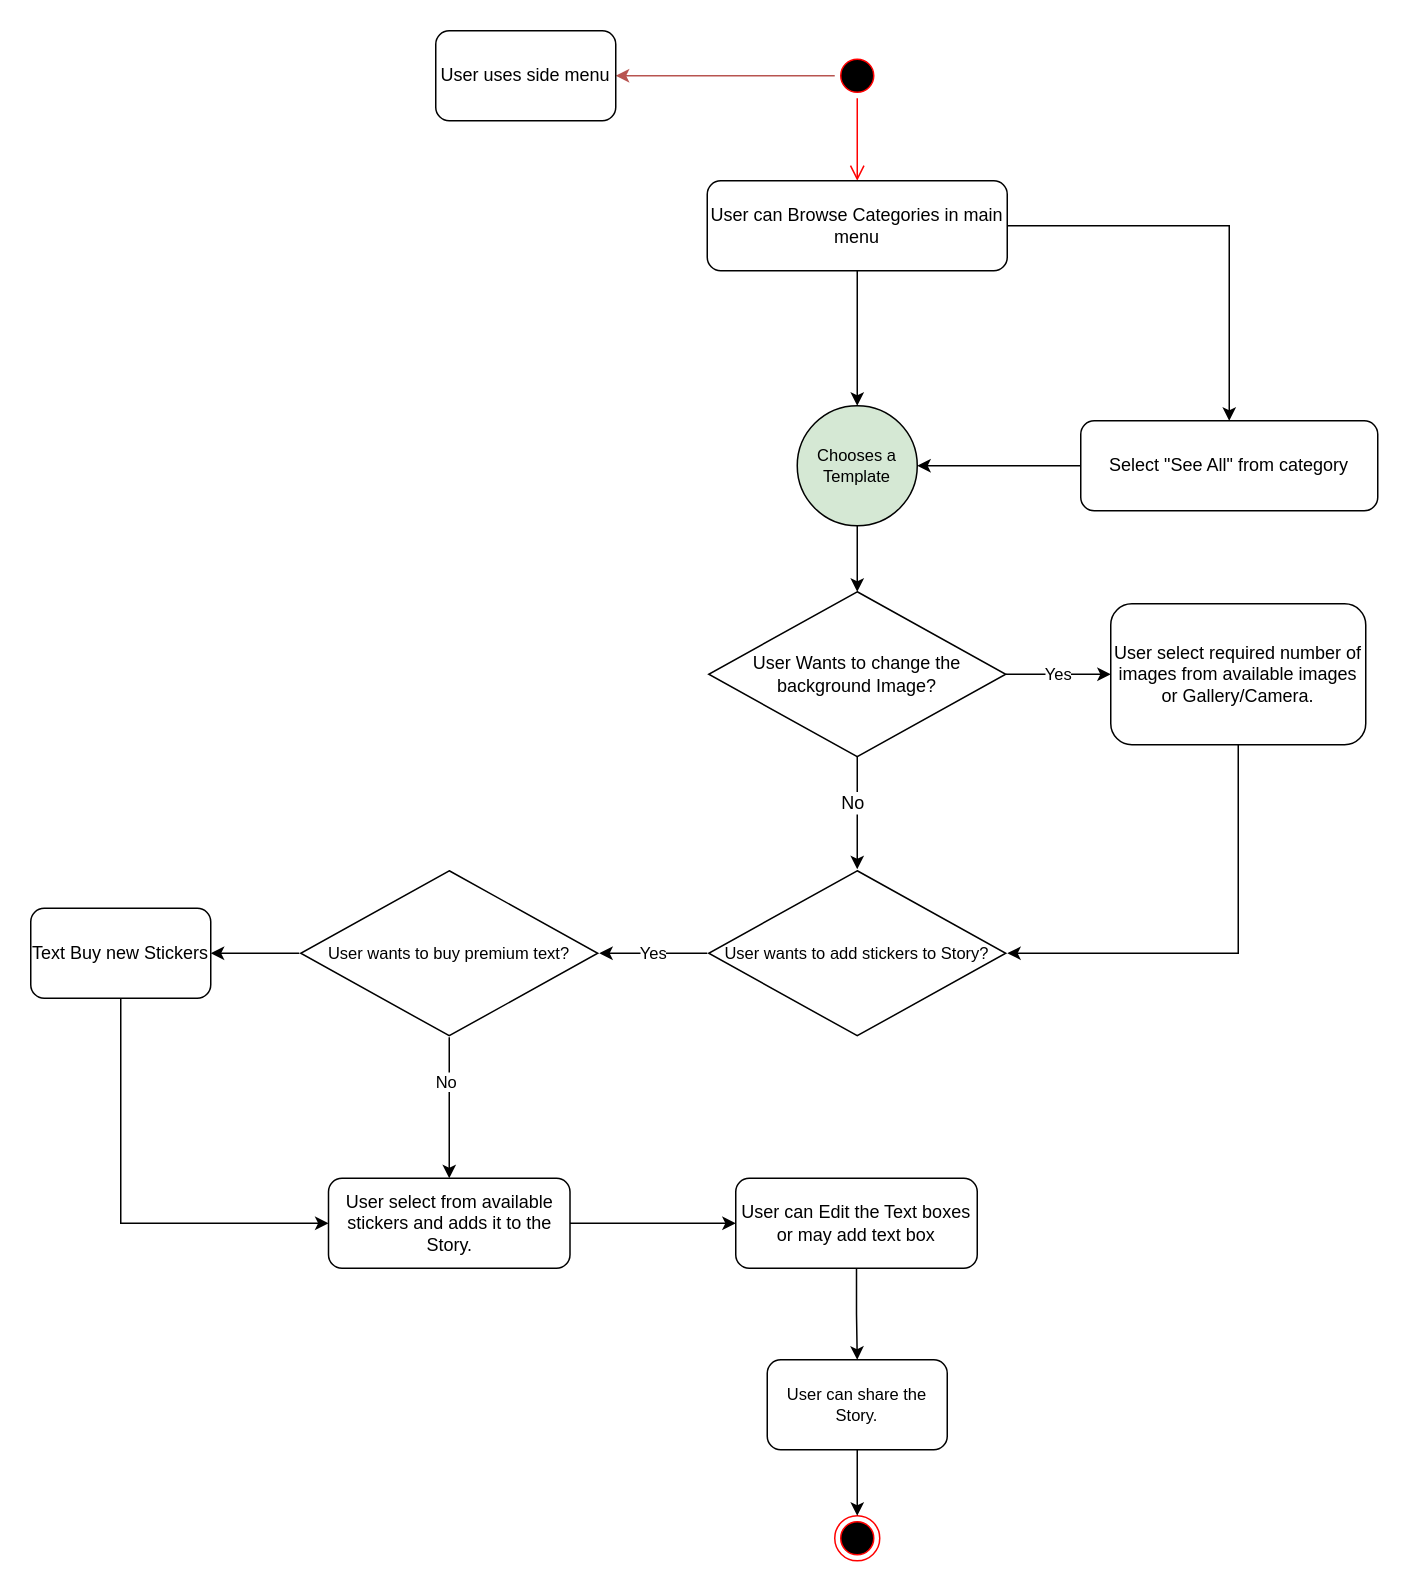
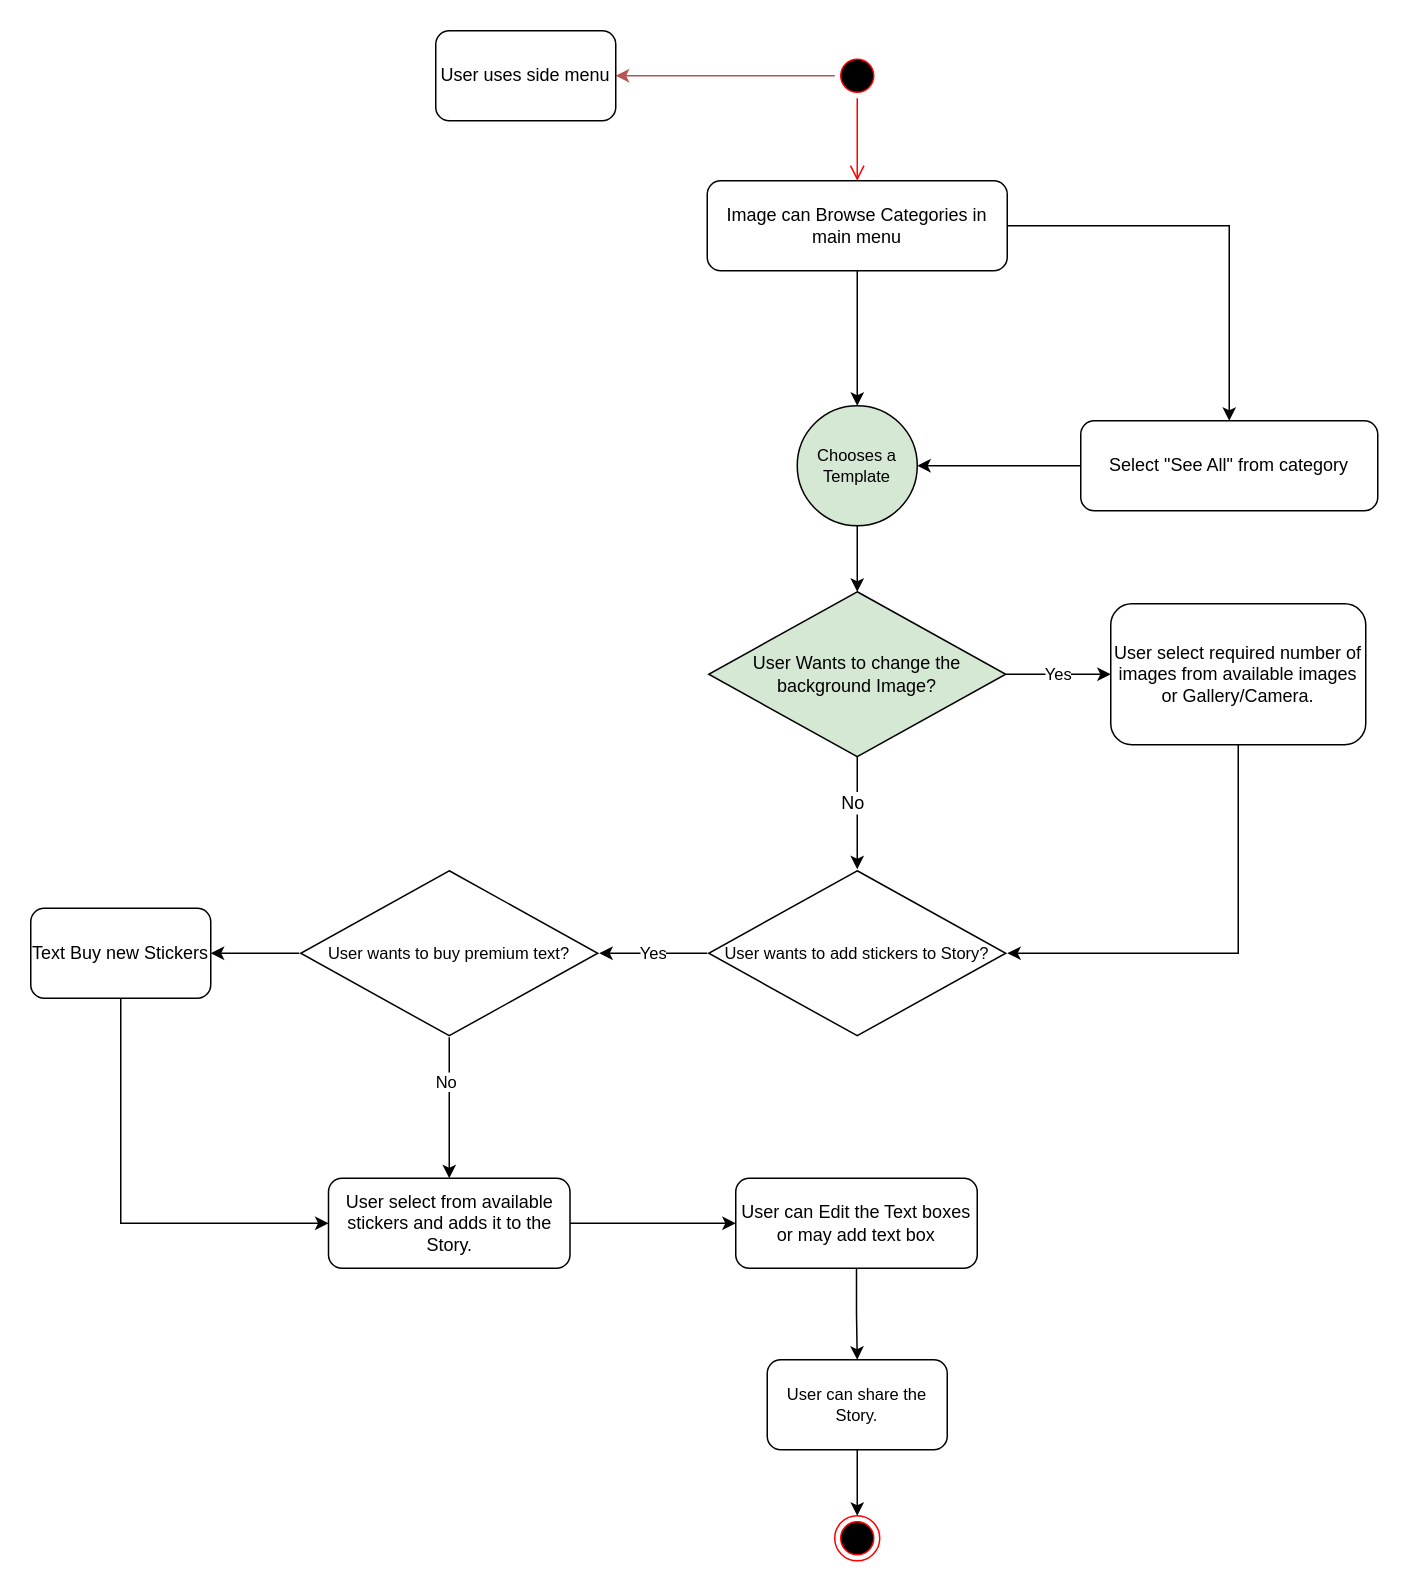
(857, 226) -> (857, 226)
(857, 674) -> (857, 674)
